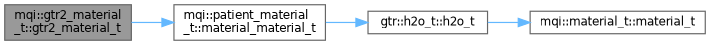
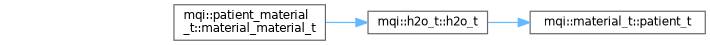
(68, 22) -> none
(428, 22) -> (428, 22)
(618, 22) -> (618, 22)
